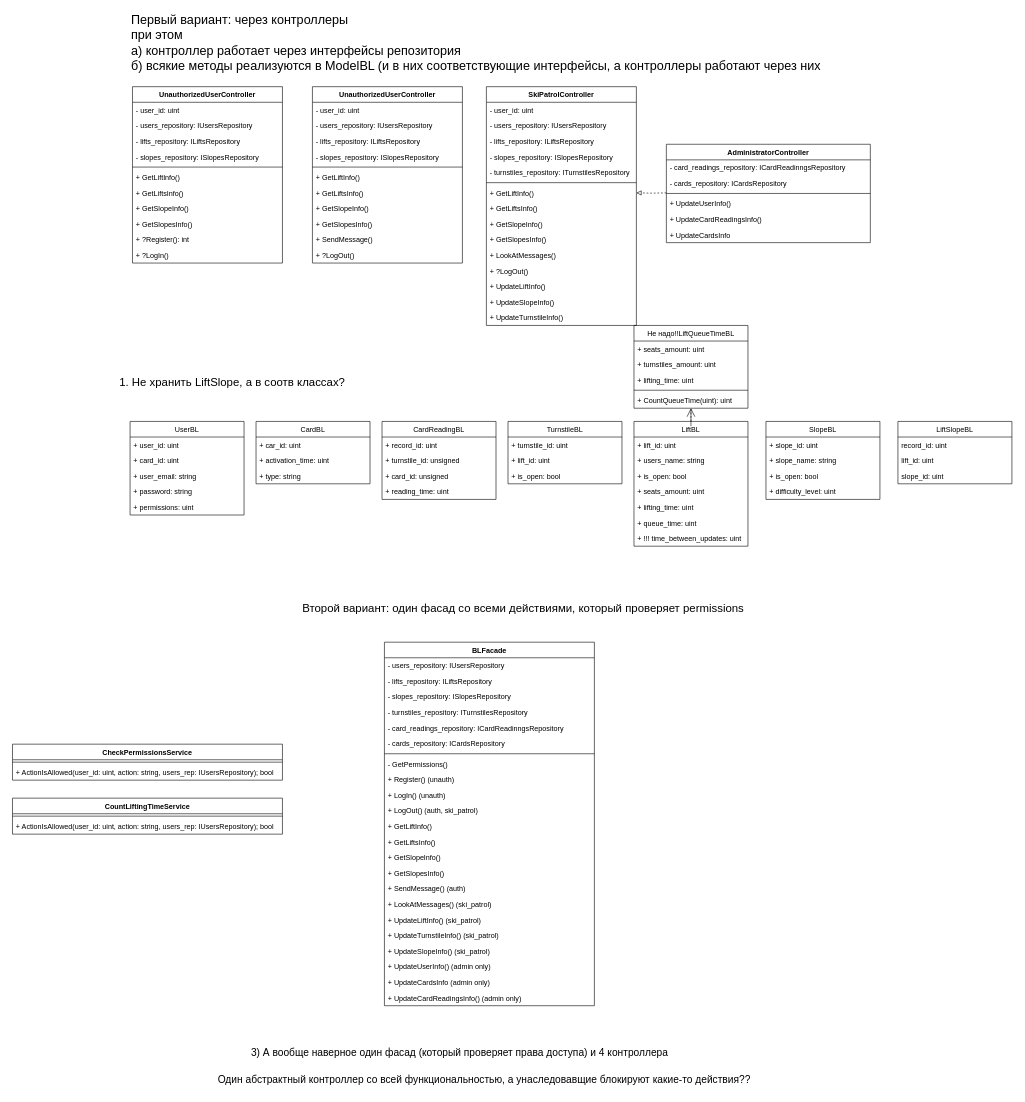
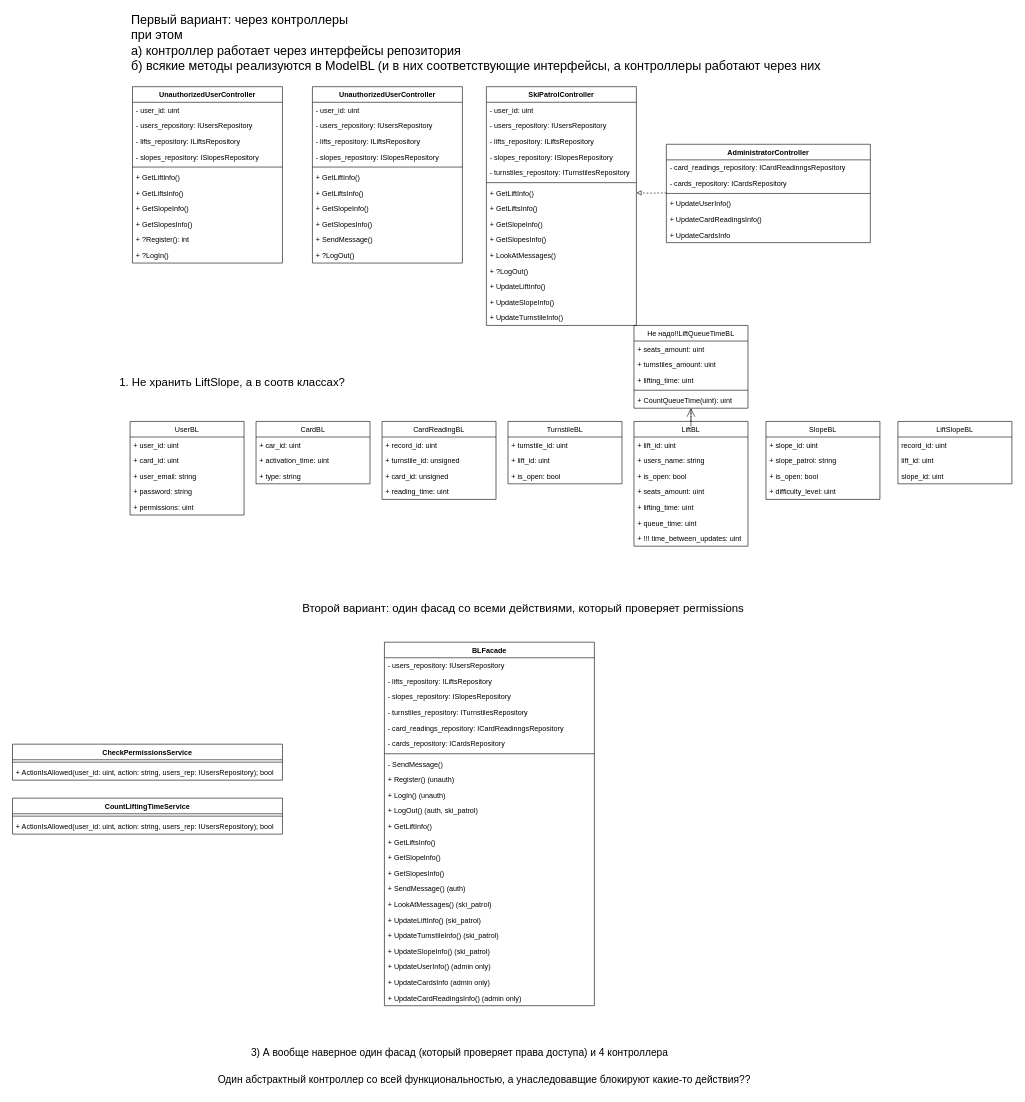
(805, 461) -> (808, 461)
(421, 764) -> (417, 764)
